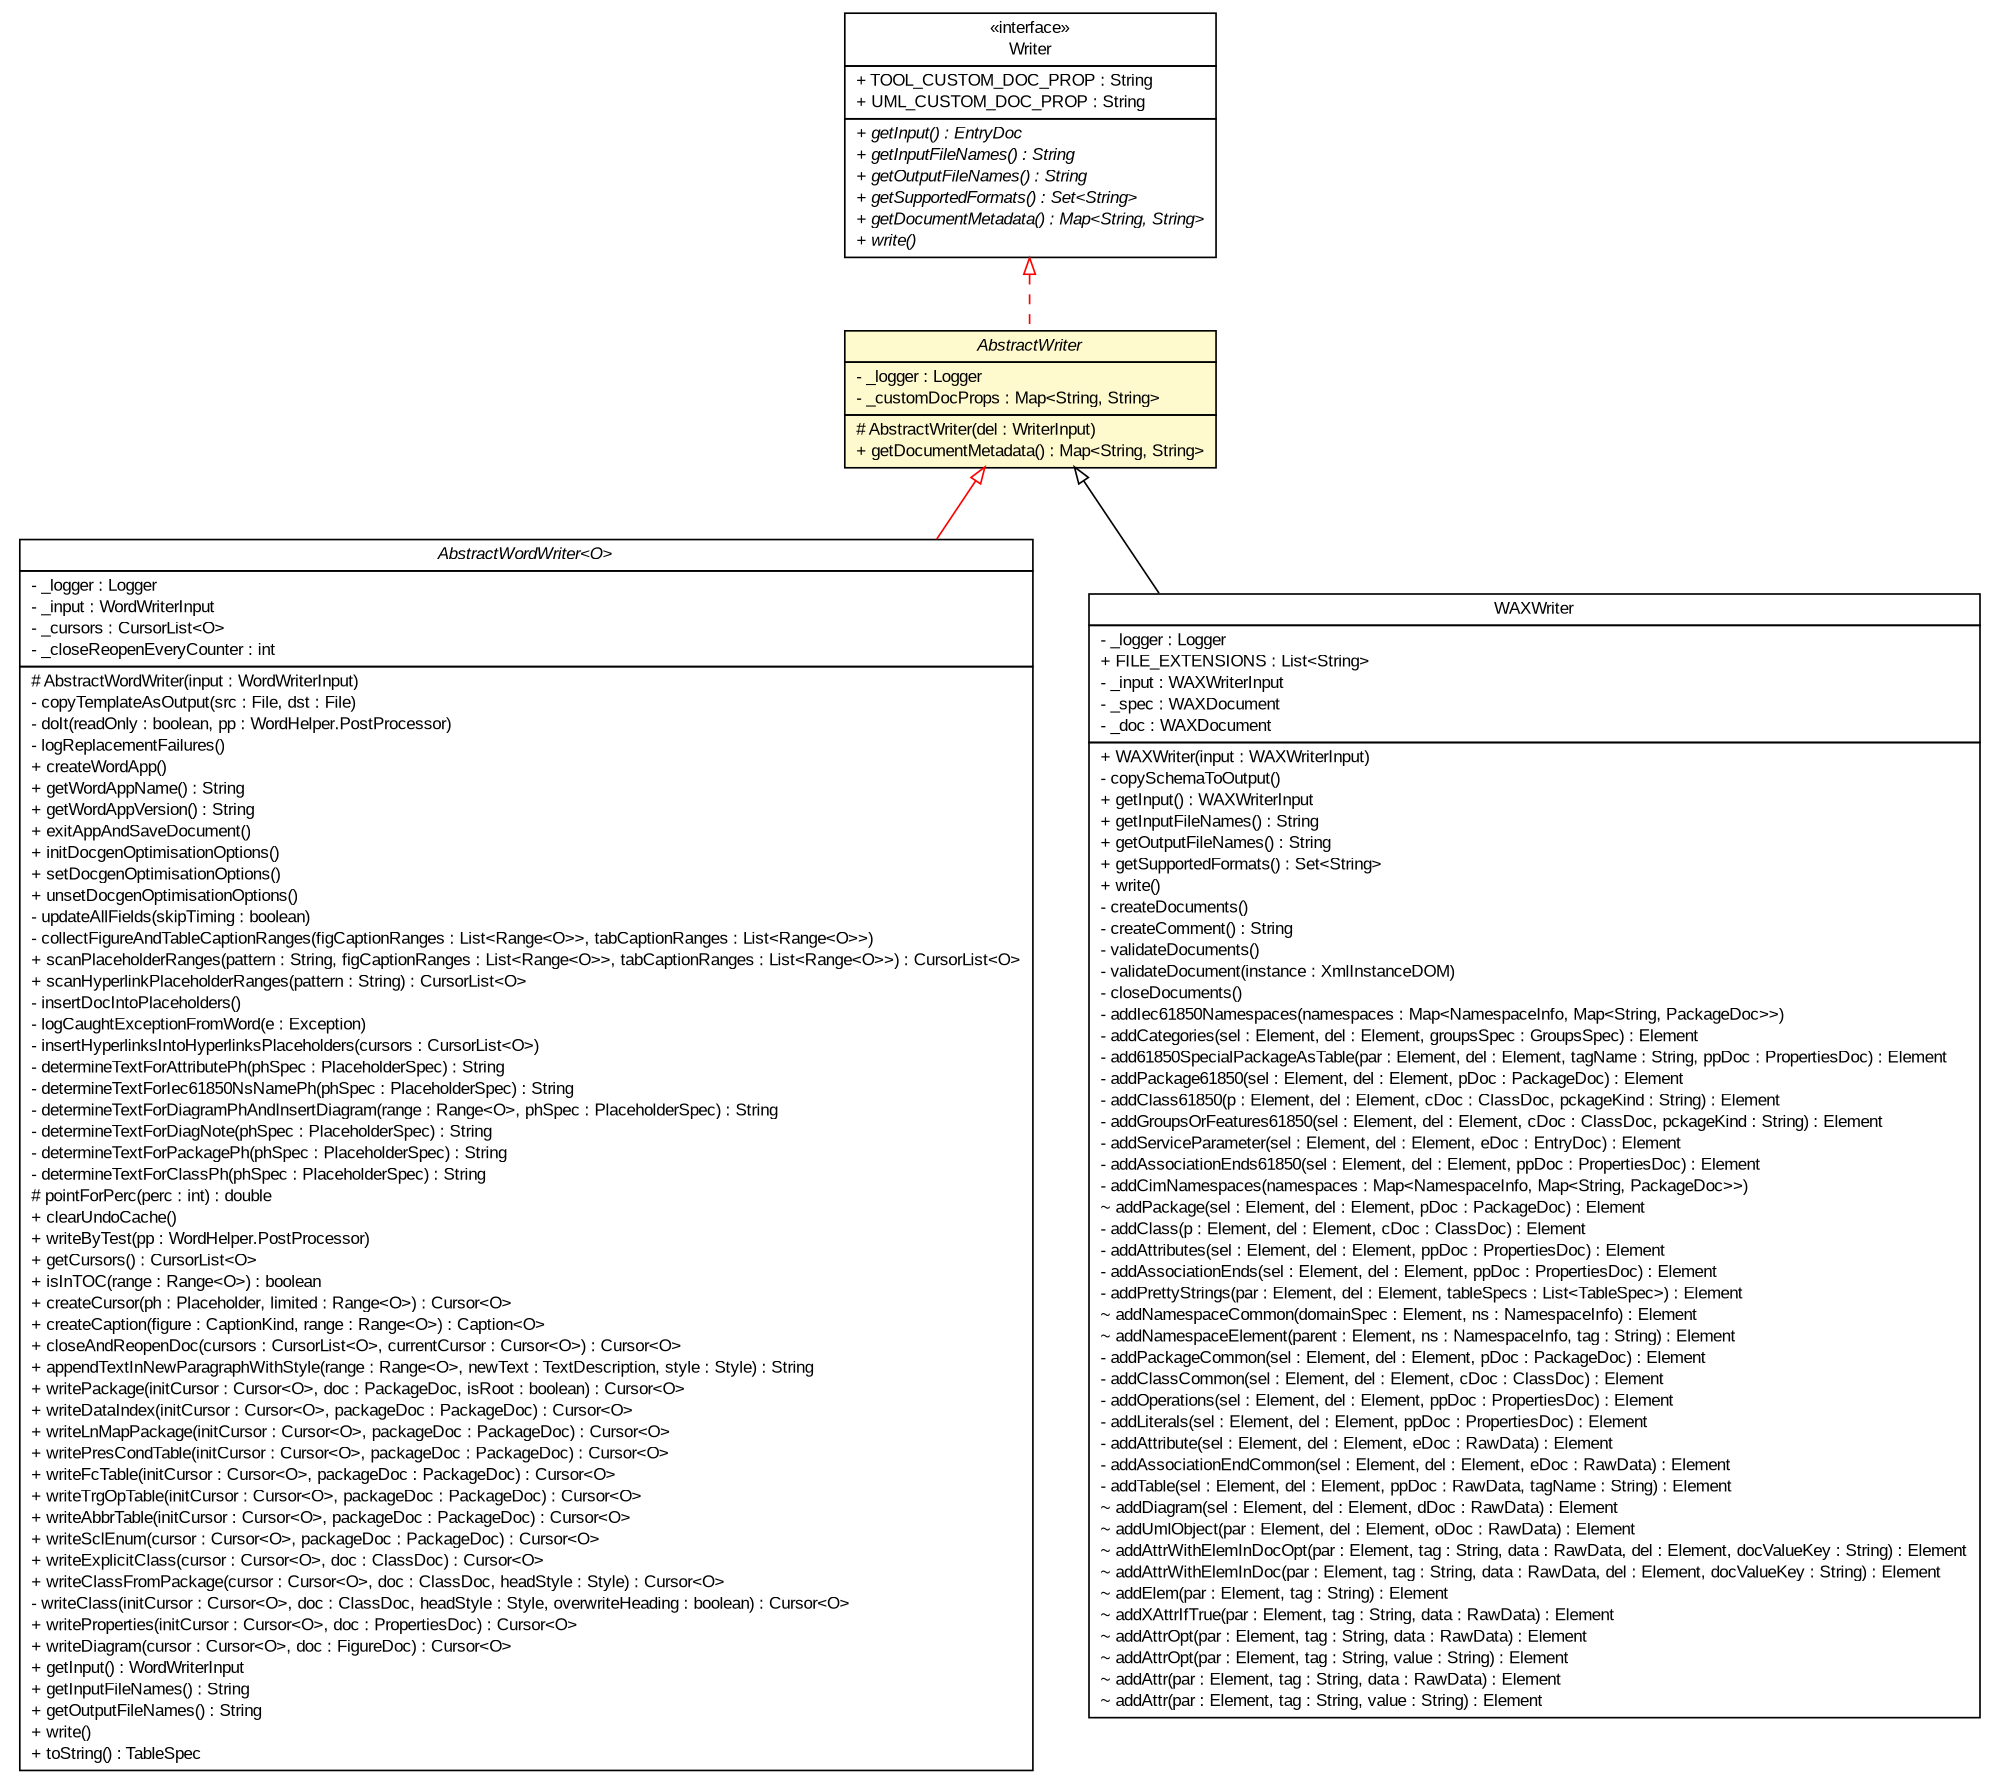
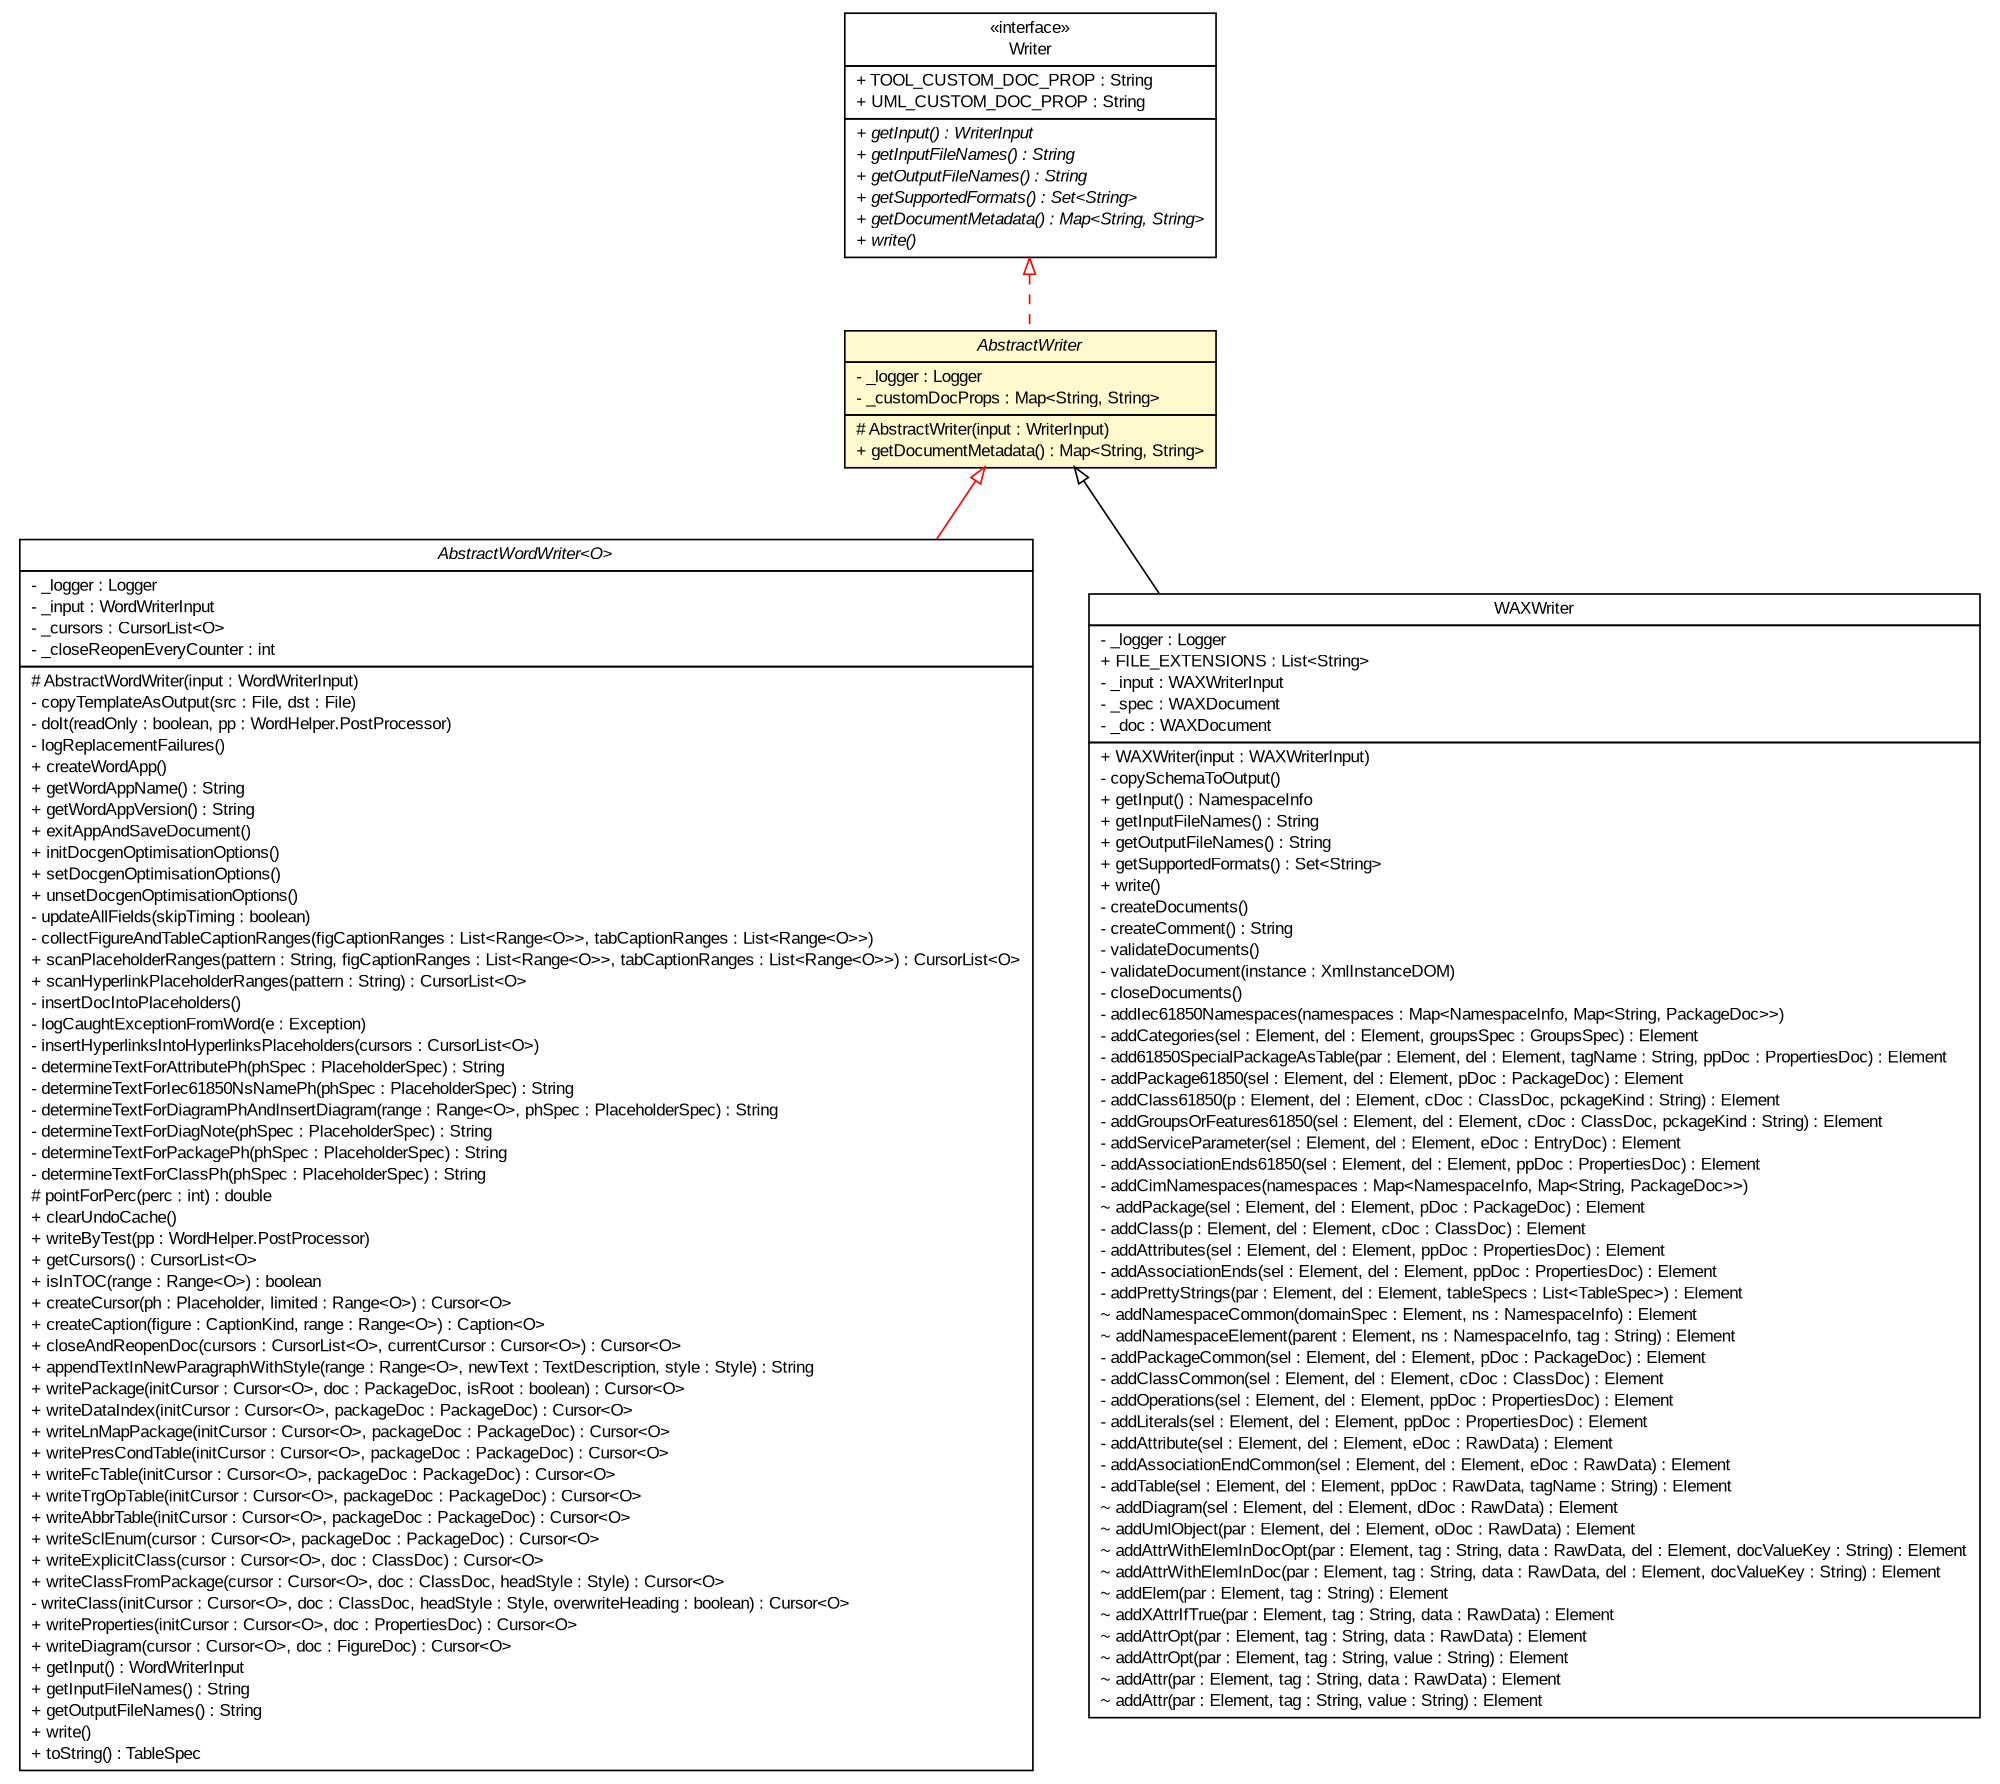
(940, 134) -> (945, 134)
(976, 430) -> (983, 430)
(1208, 800) -> (1207, 800)
